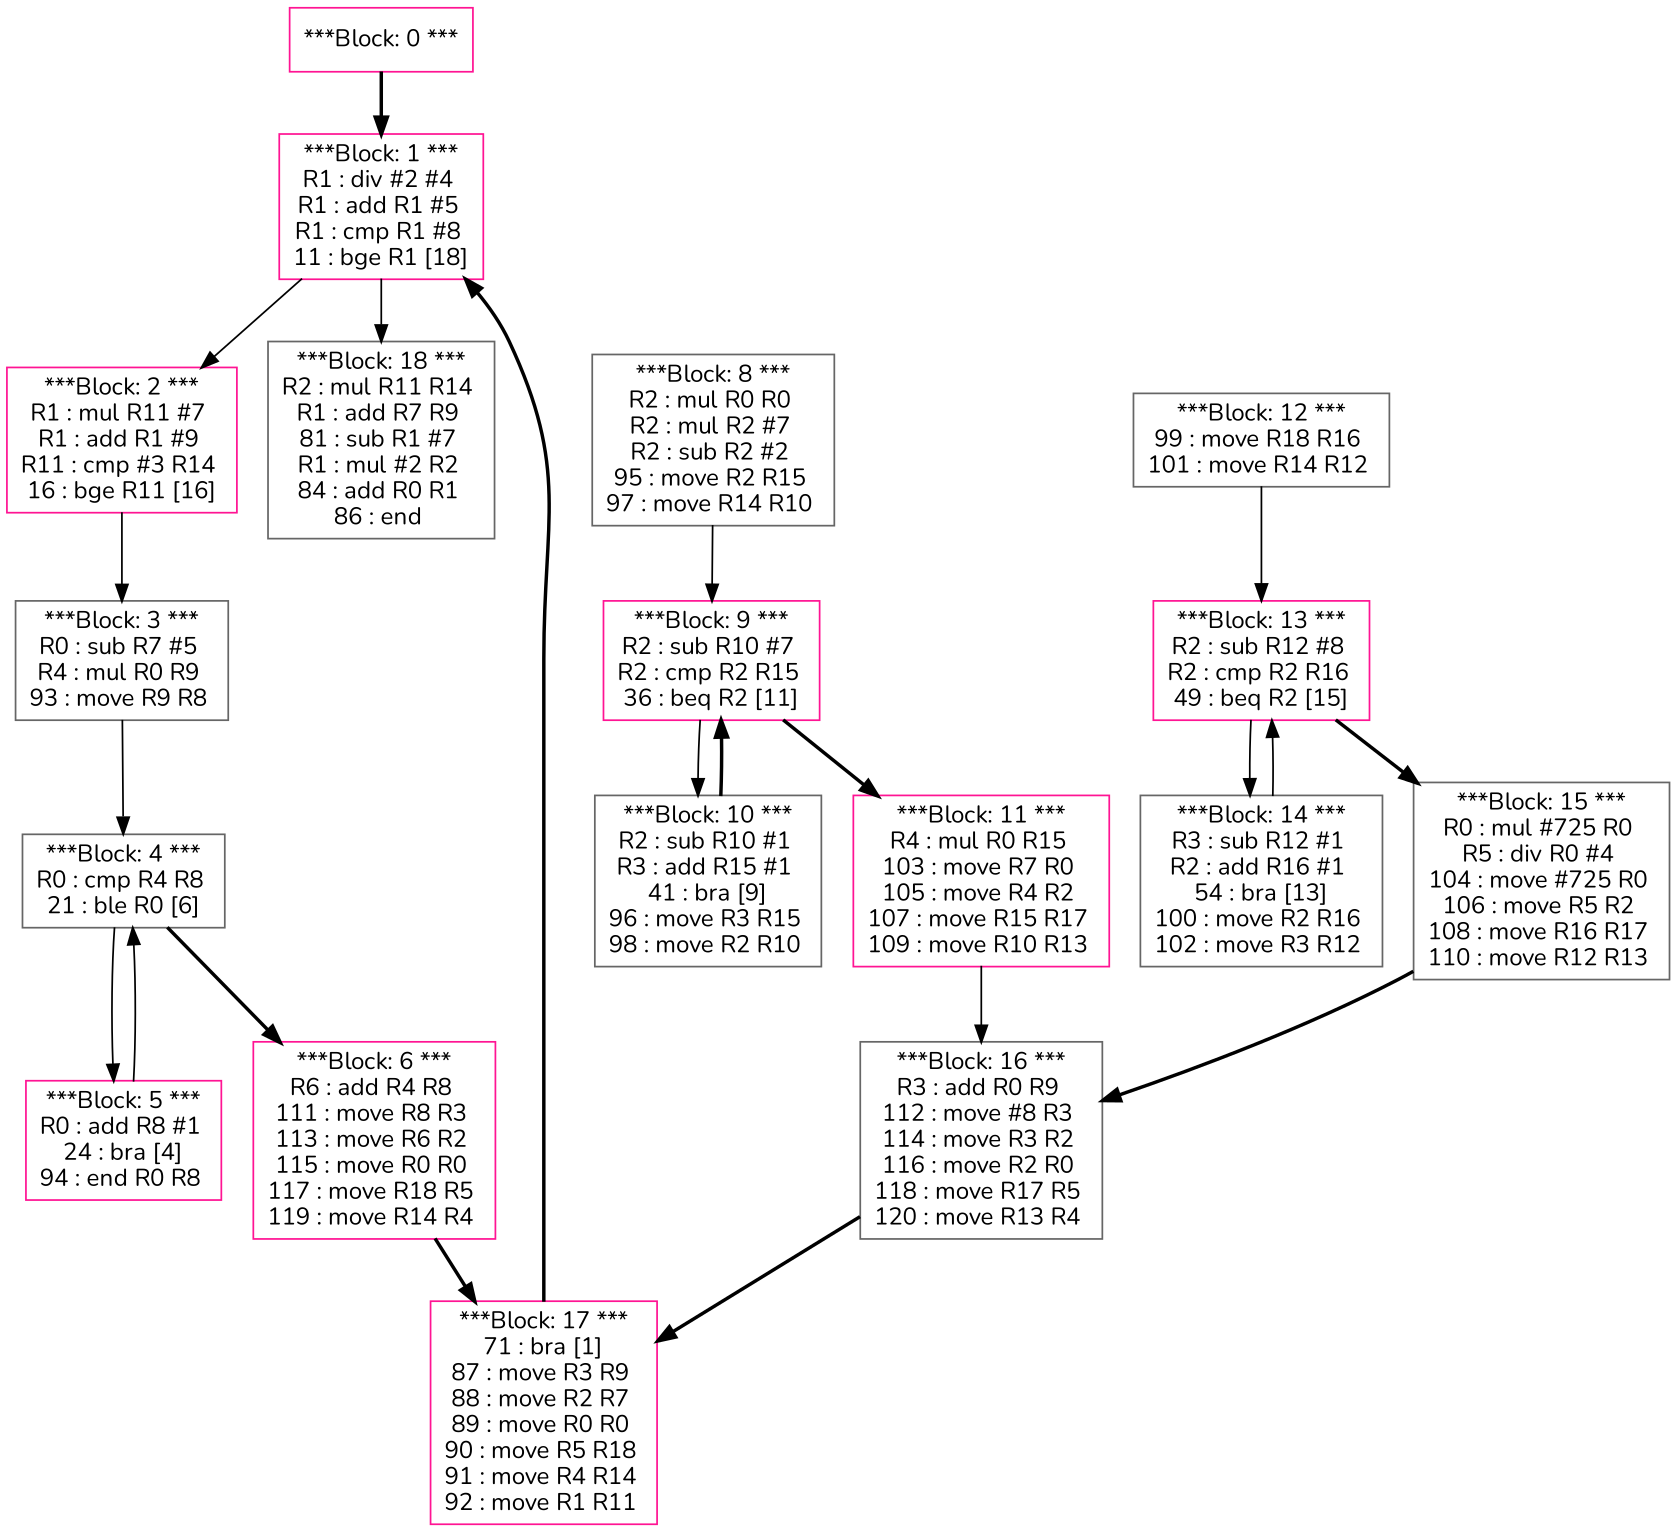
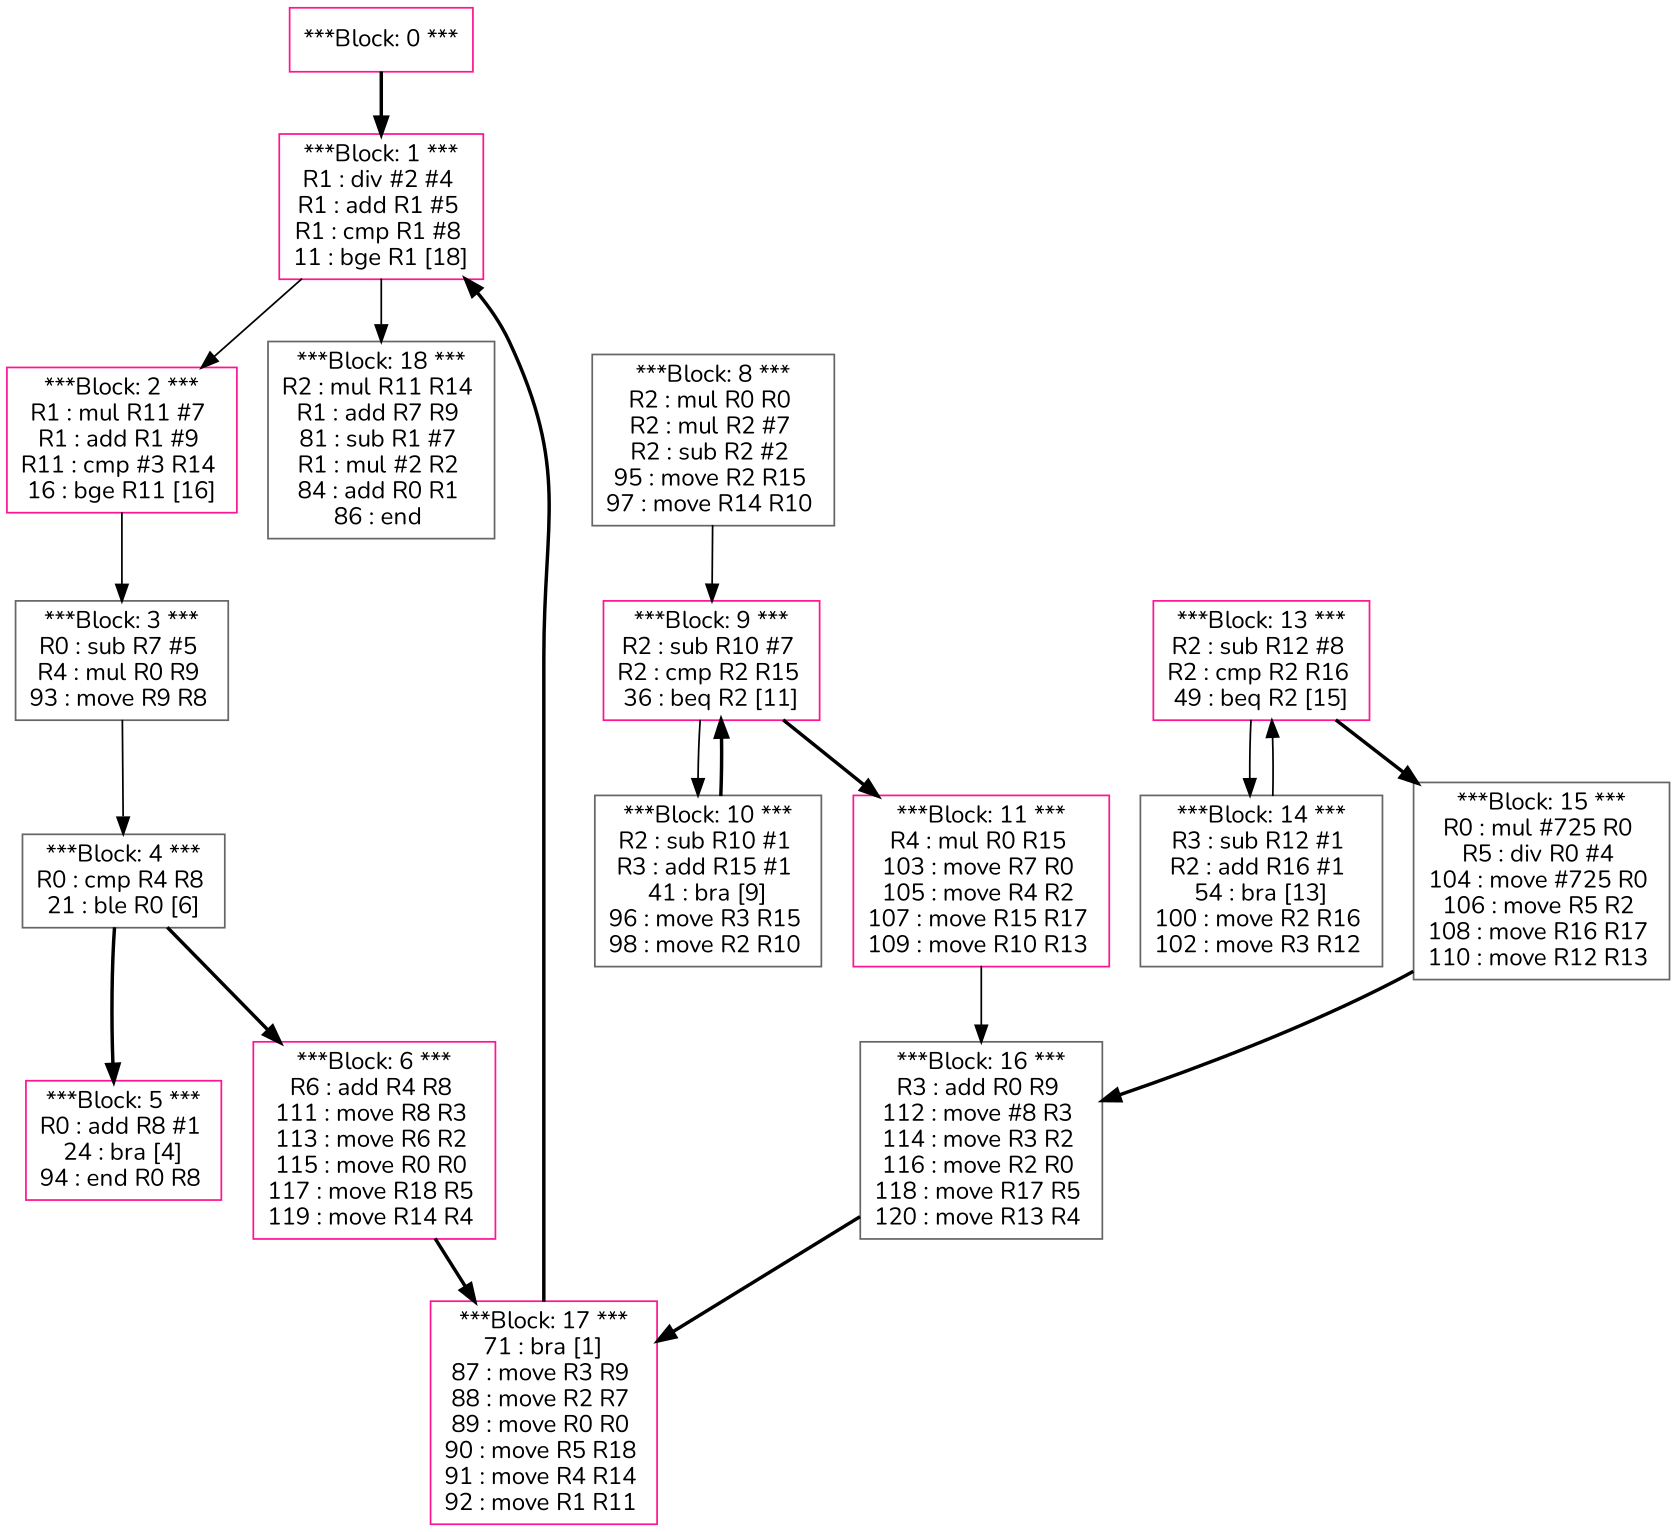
(1261, 440) -> none
(112, 996) -> (112, 996)
(135, 1013) -> none
